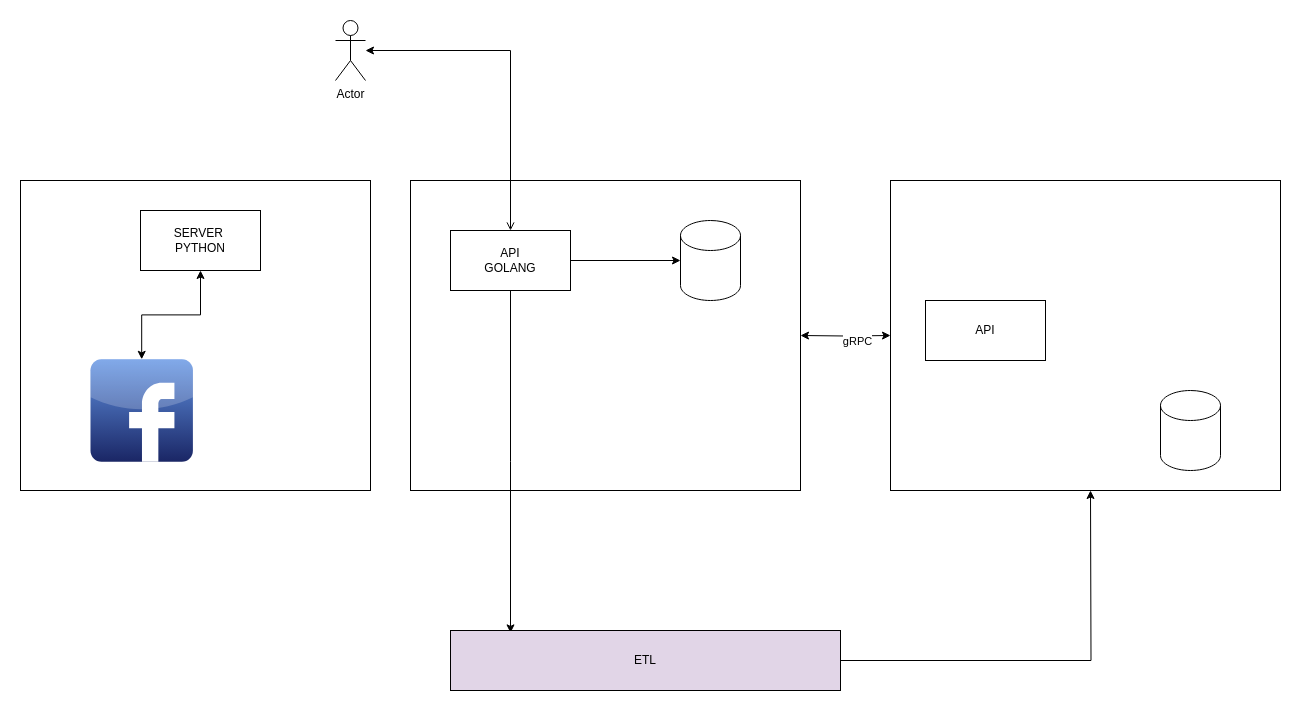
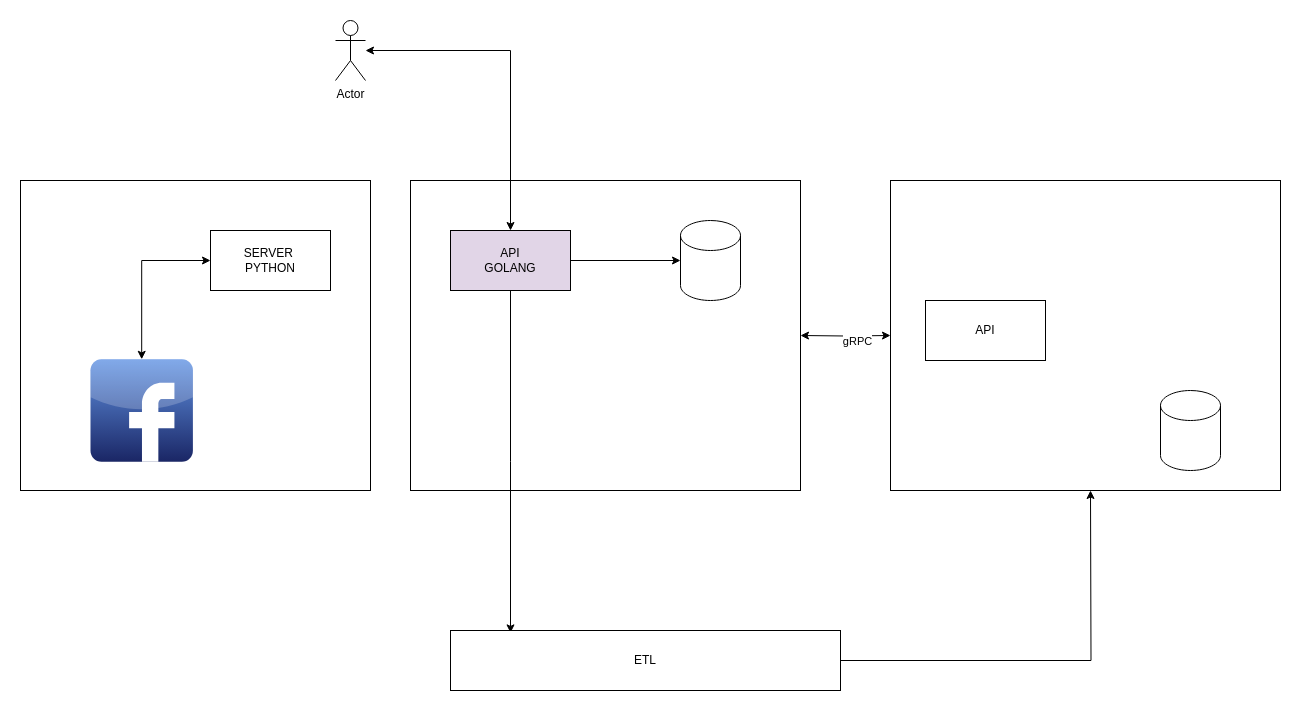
(511, 224) -> (511, 222)
(201, 241) -> (271, 261)
(511, 261) -> (511, 261)
(646, 661) -> (646, 661)
